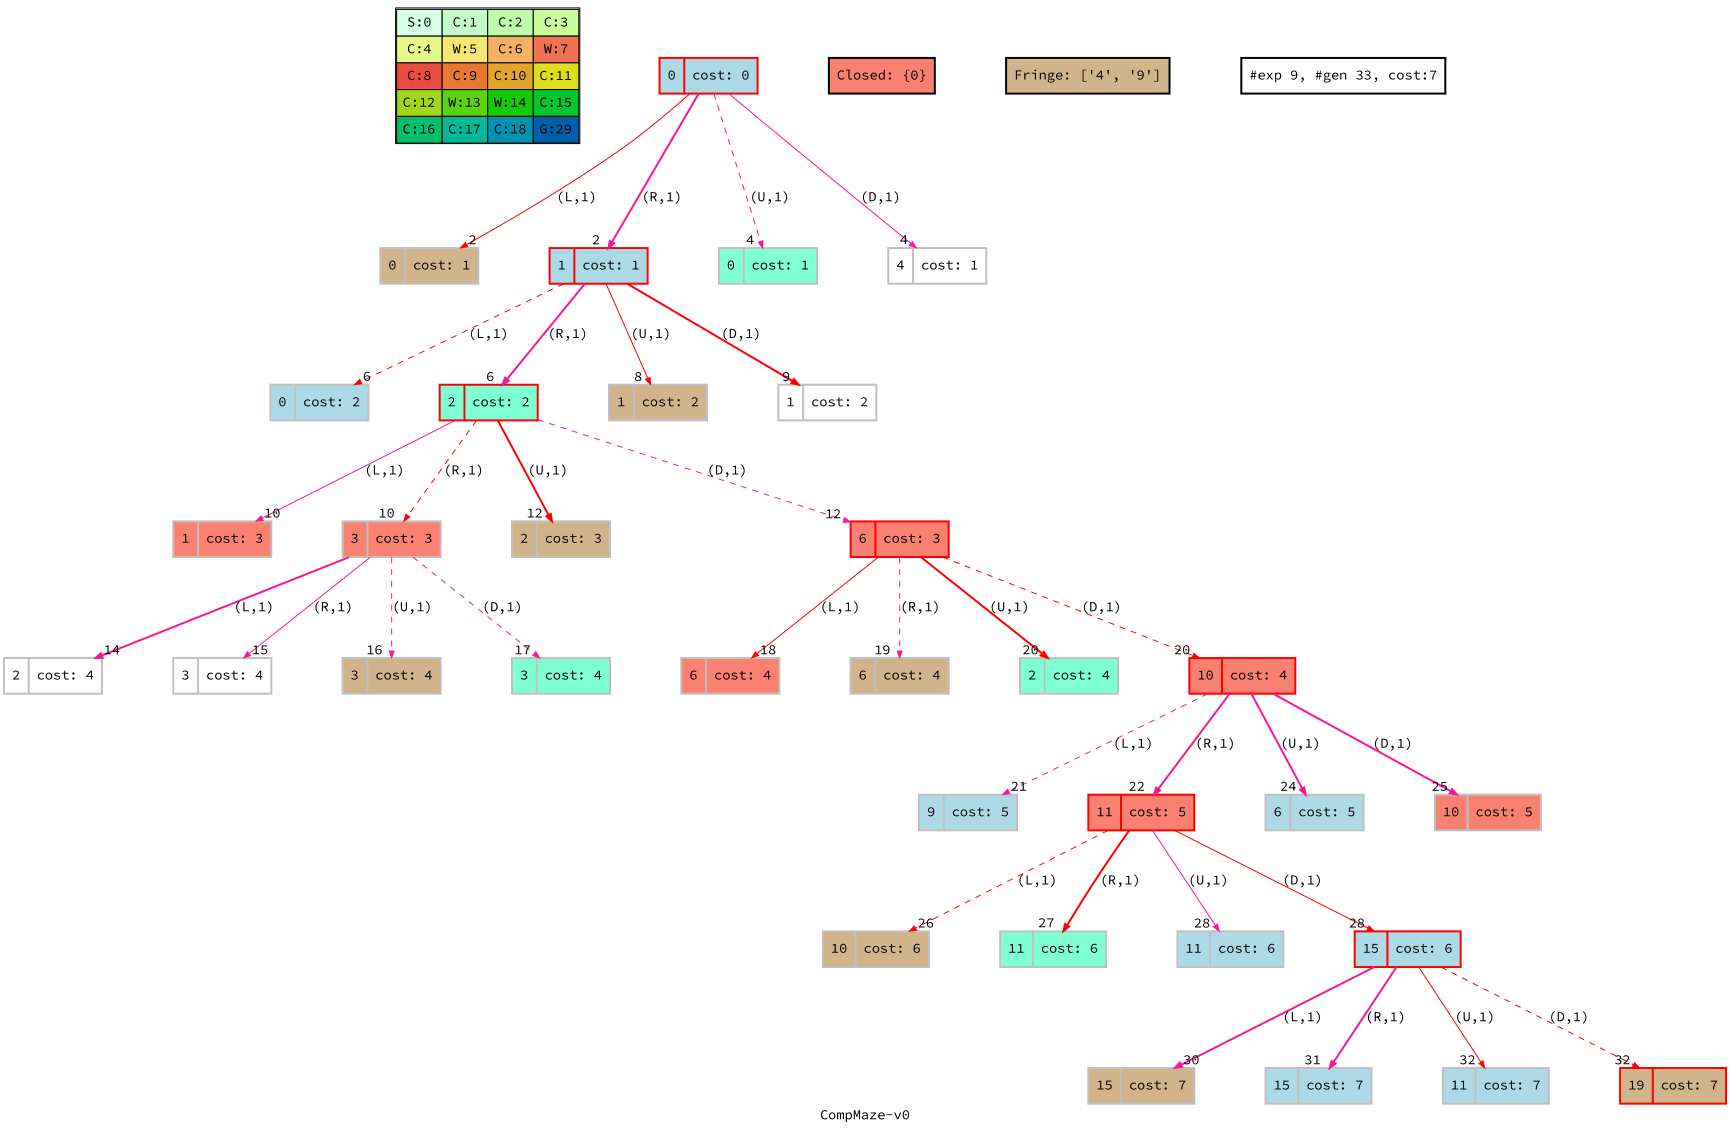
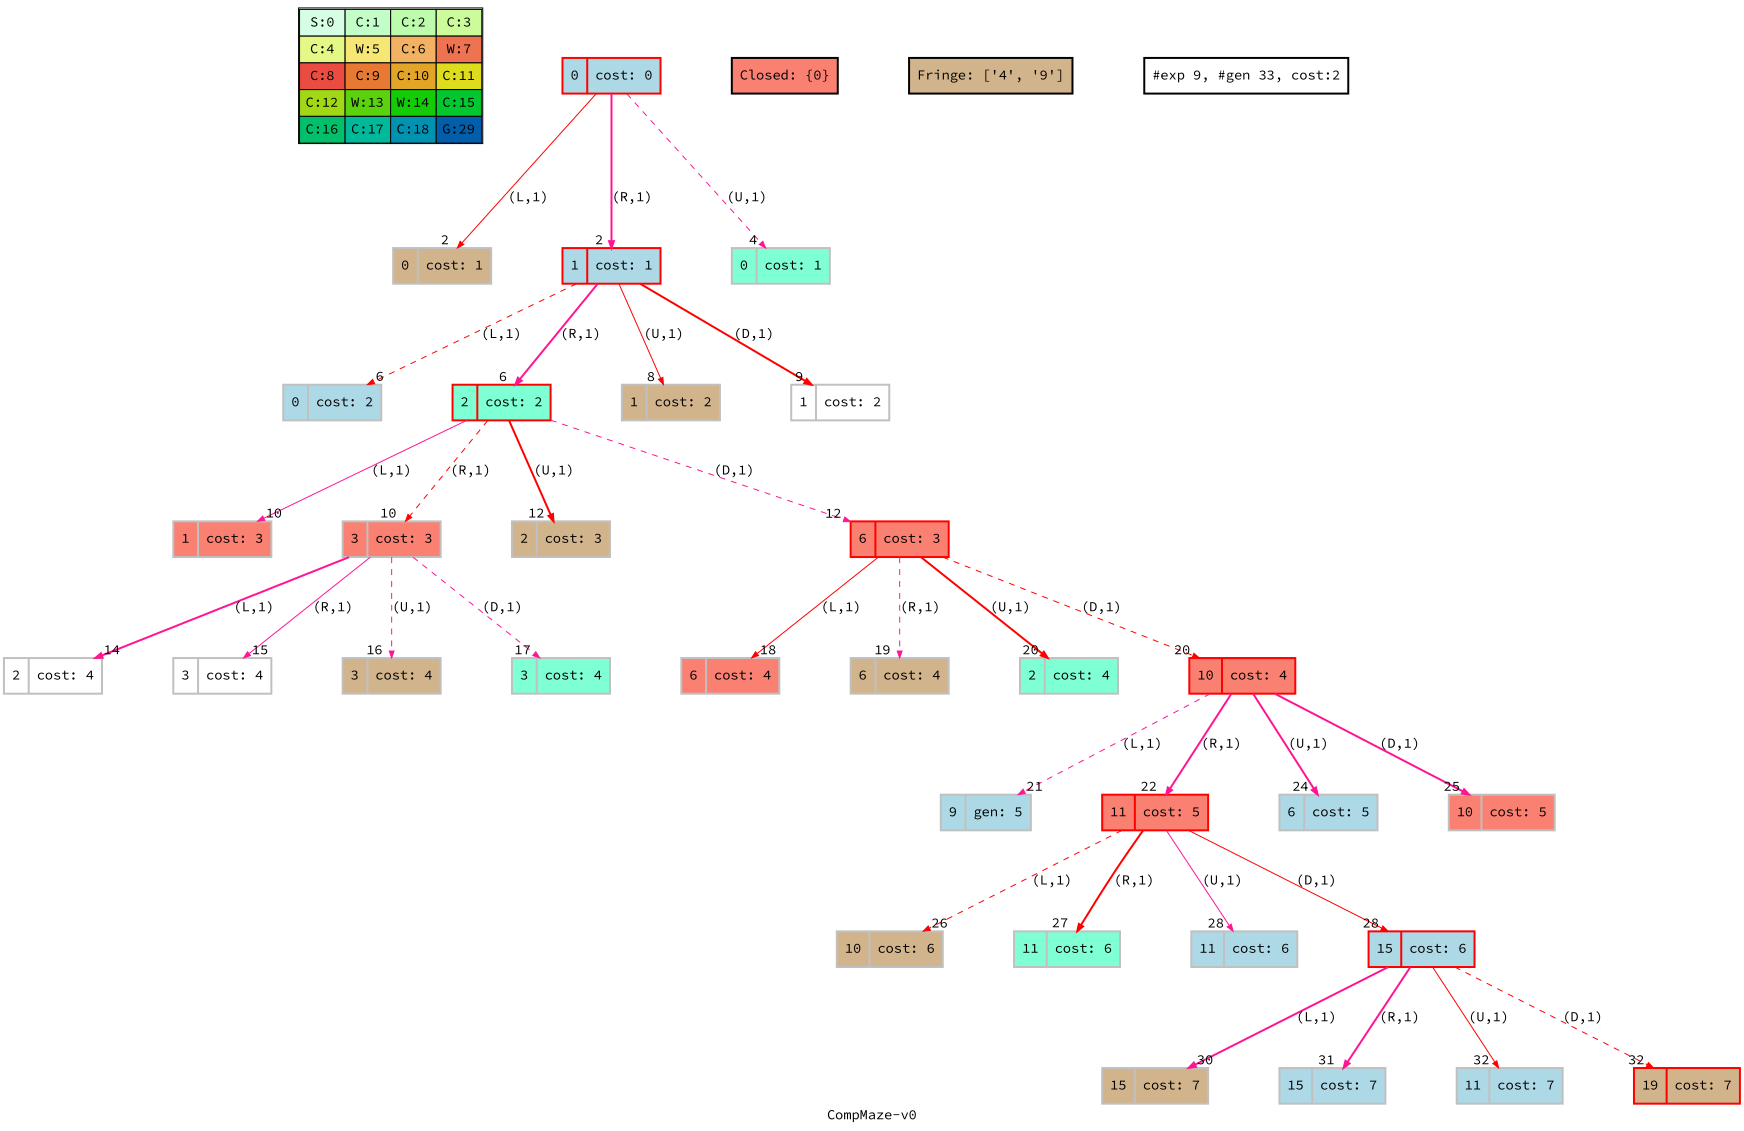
(1343, 76) -> (1246, 76)
(937, 266) -> none
(980, 812) -> (998, 812)
